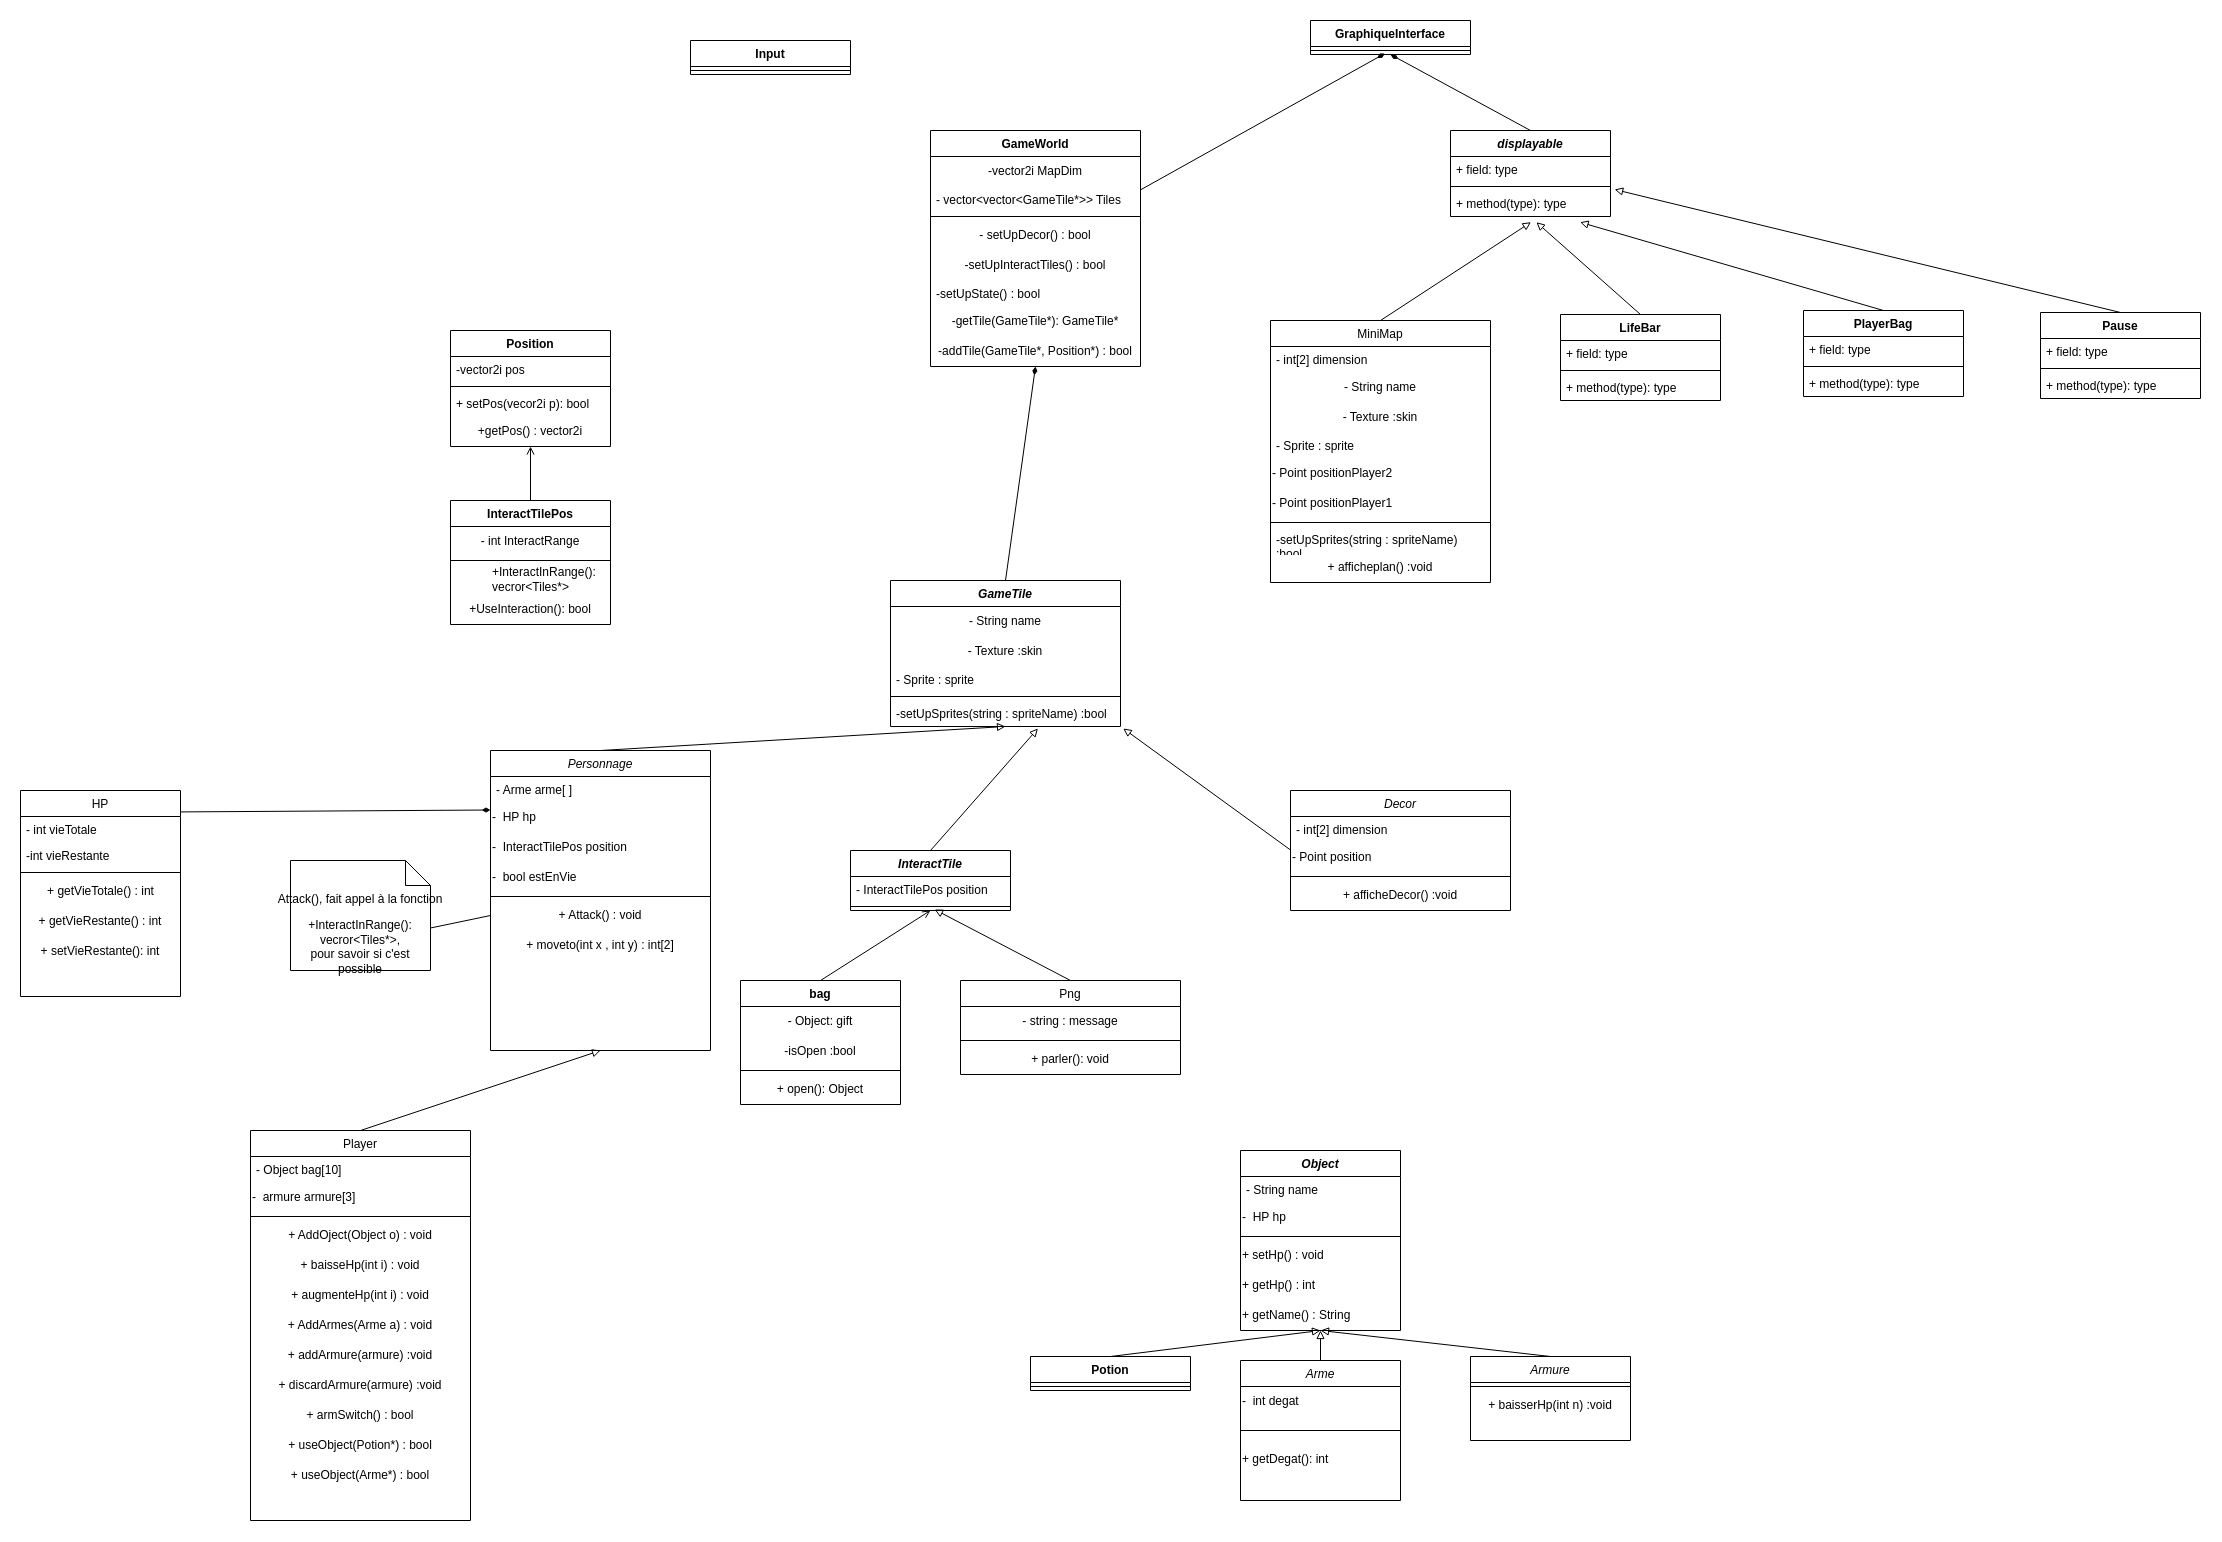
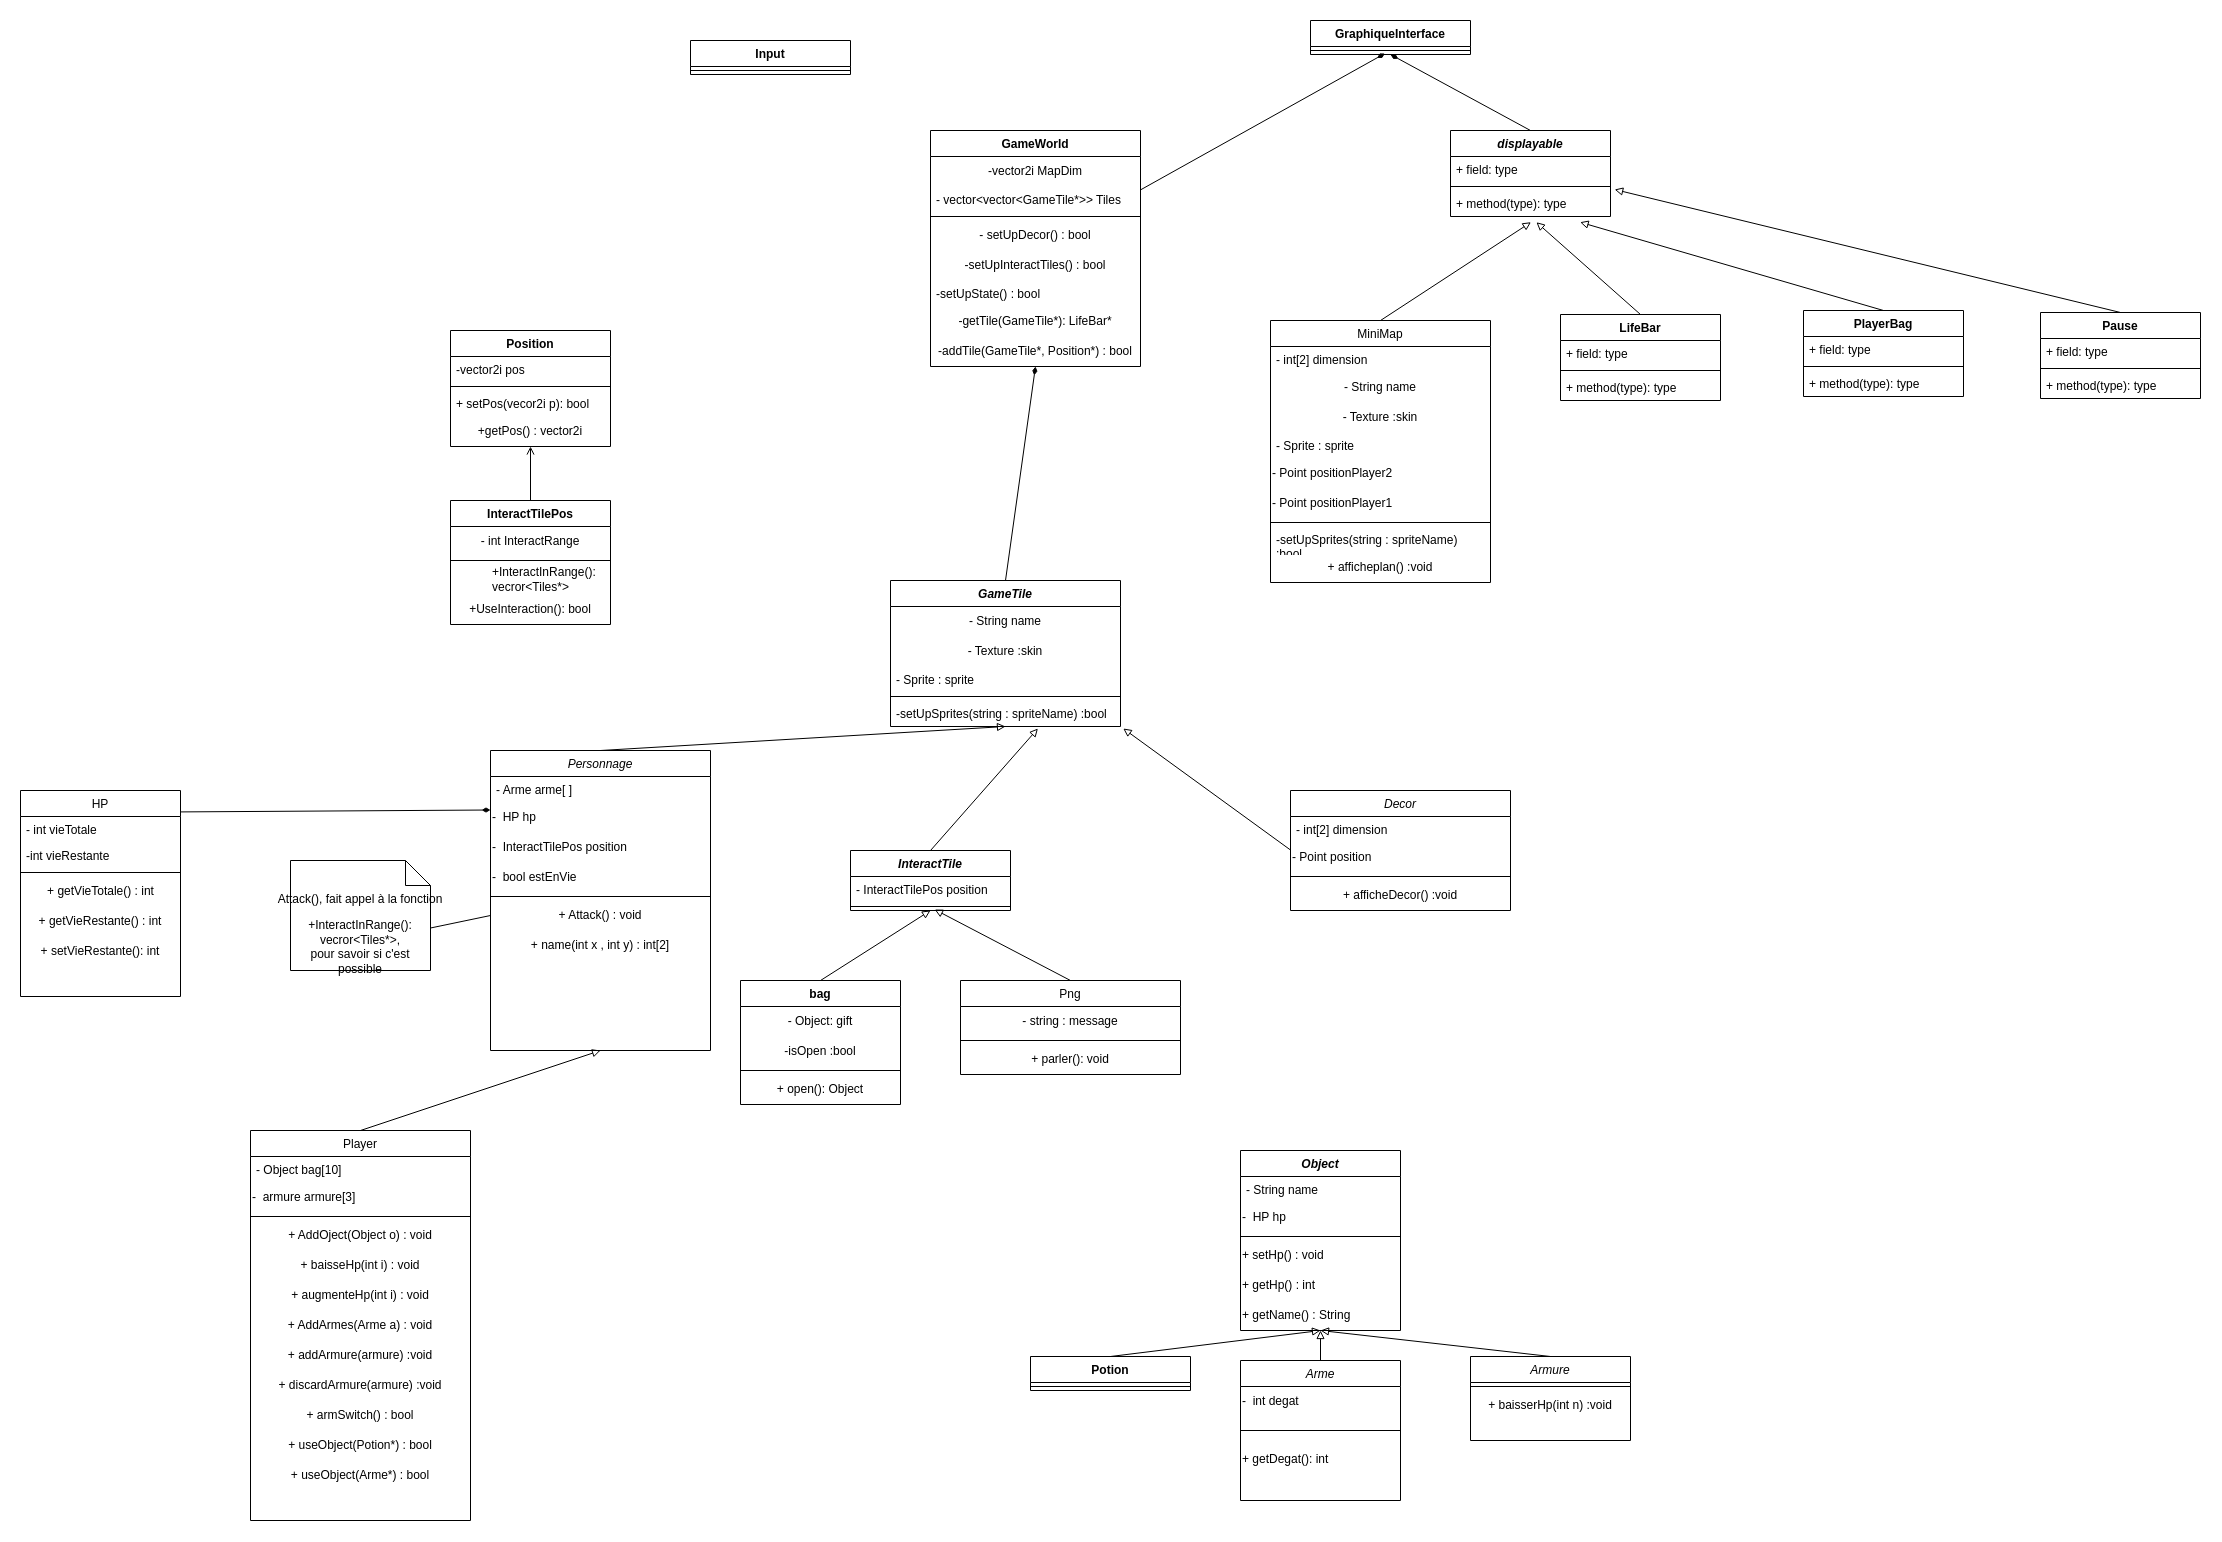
(1036, 322) -> (1036, 322)
(925, 914) -> (923, 915)
(601, 946) -> (601, 946)
